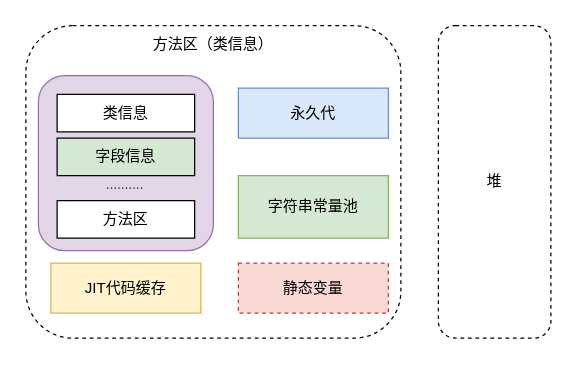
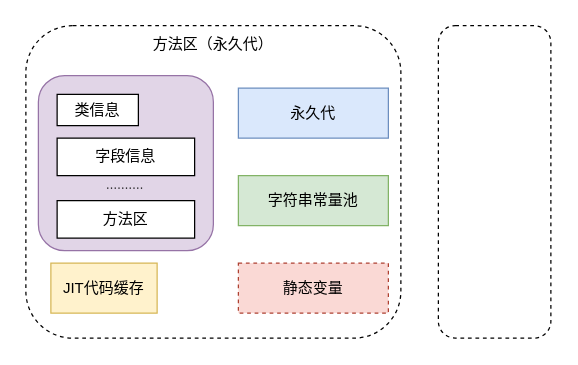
(213, 44) -> (213, 44)
(126, 113) -> (98, 110)
(126, 157) -> (126, 157)
(494, 182) -> none
(313, 207) -> (313, 201)
(126, 288) -> (104, 288)
